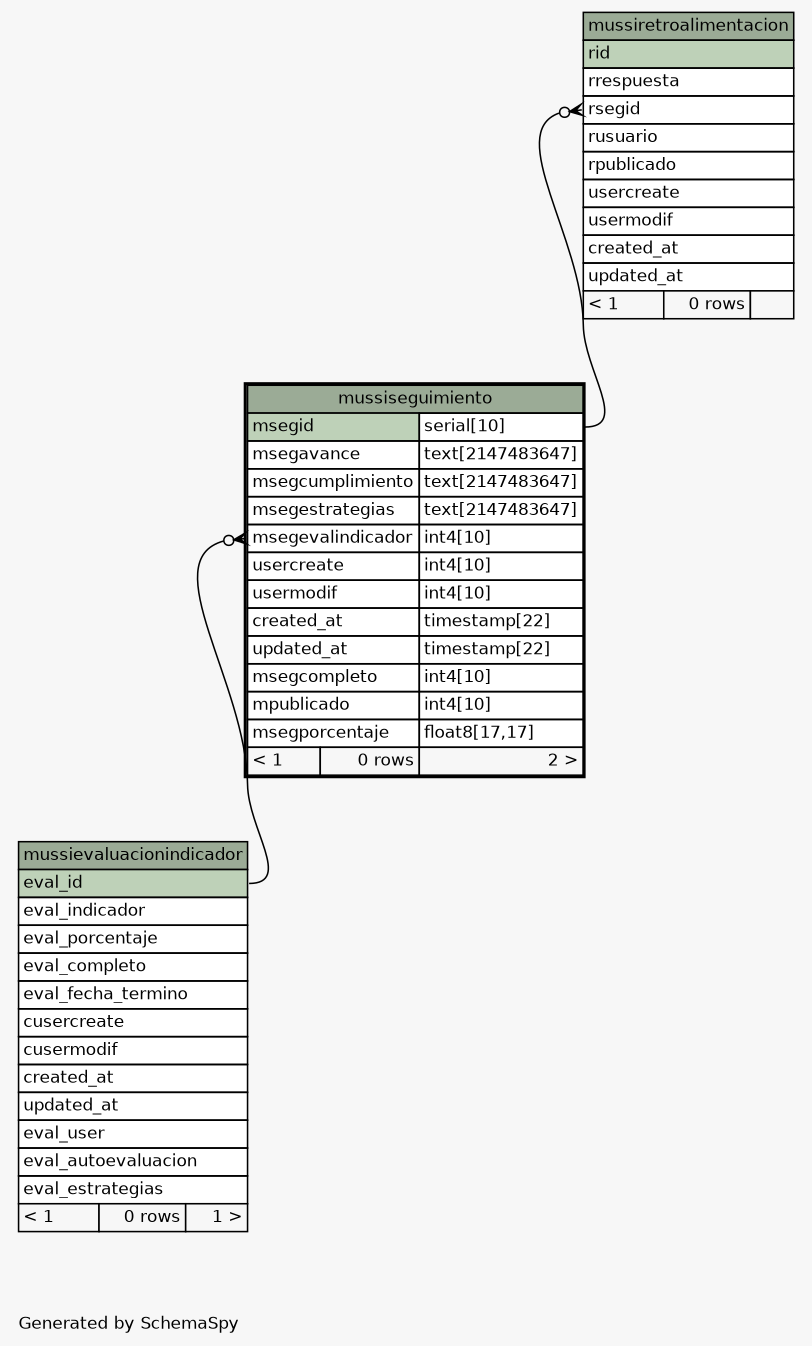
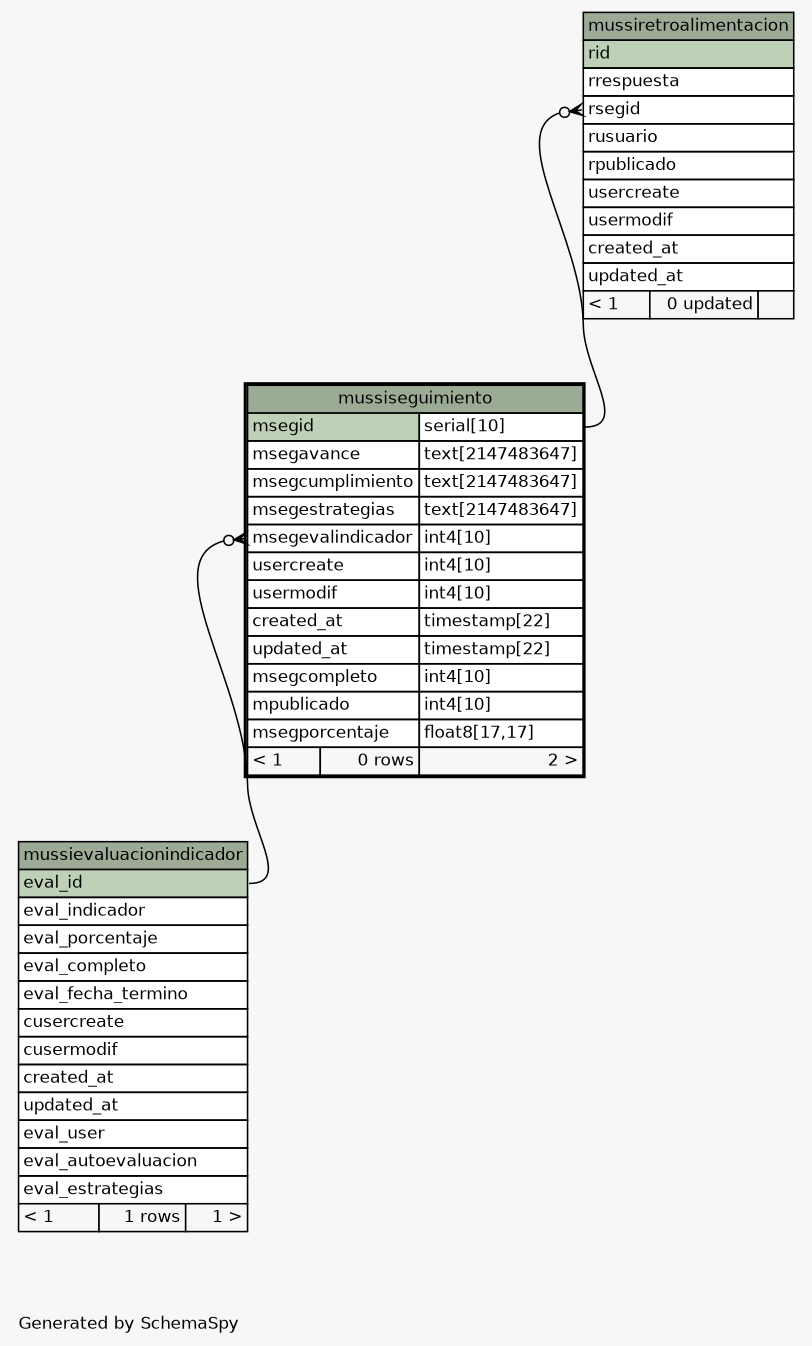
(717, 304) -> (710, 304)
(152, 1217) -> (152, 1217)
